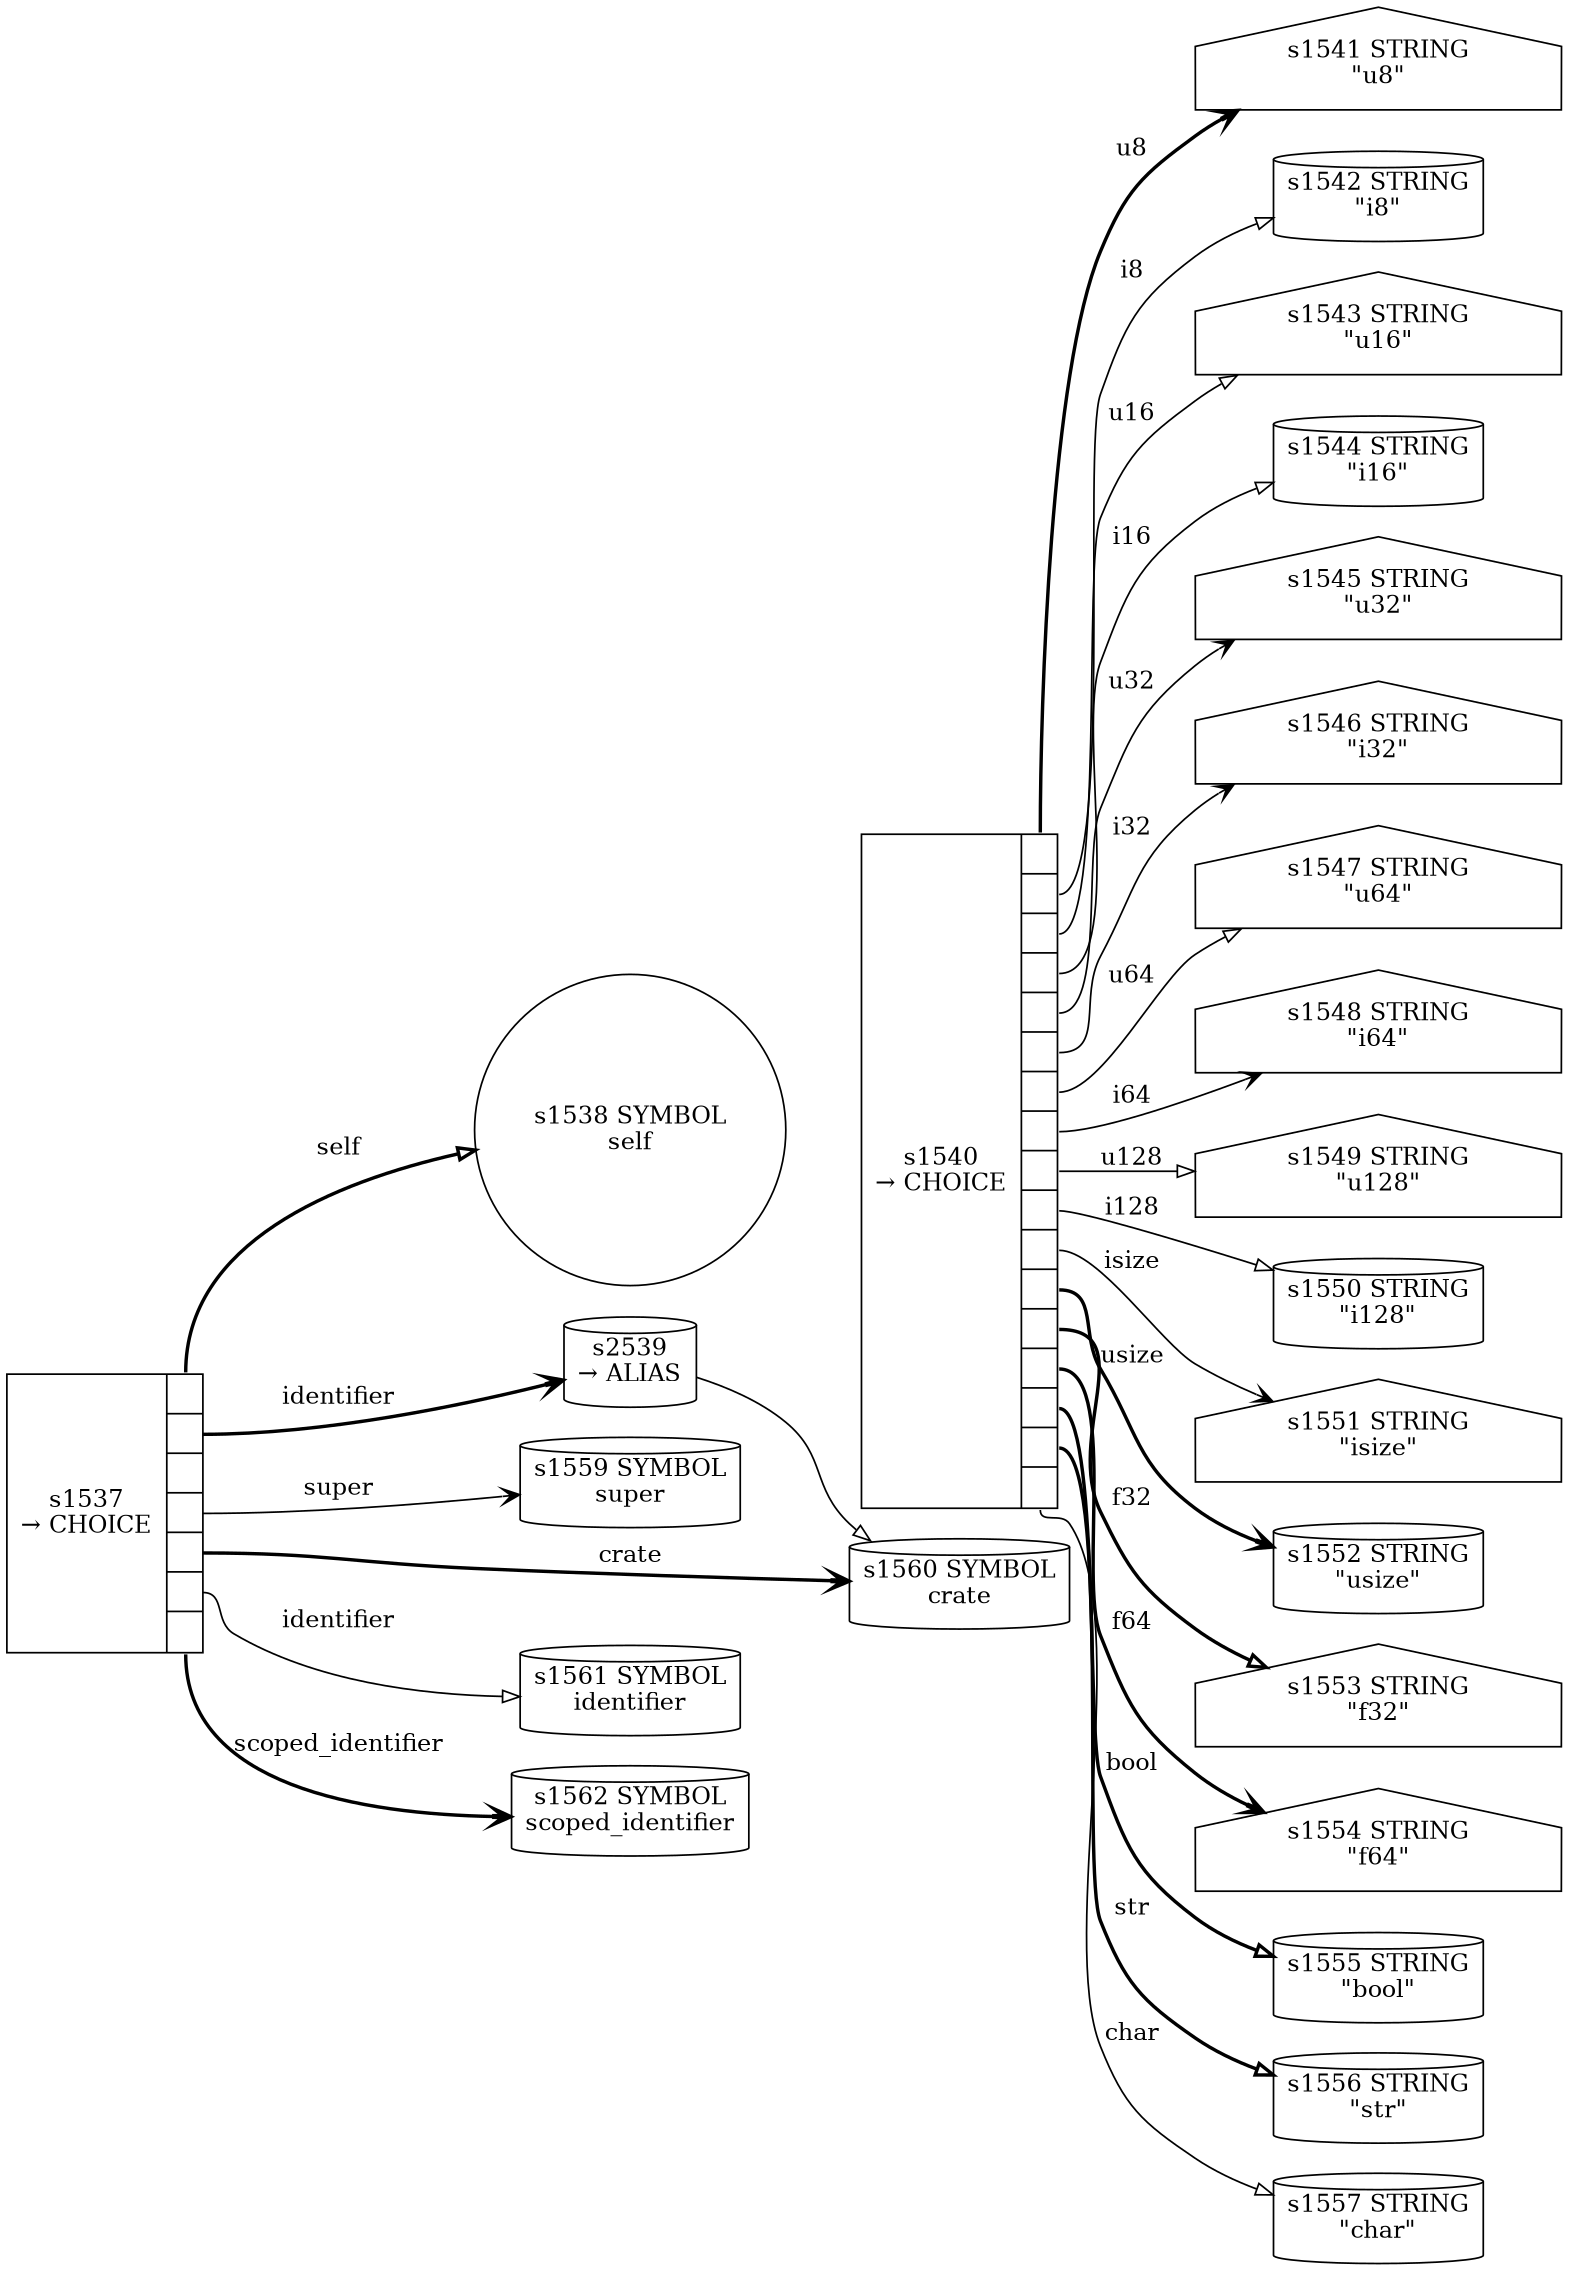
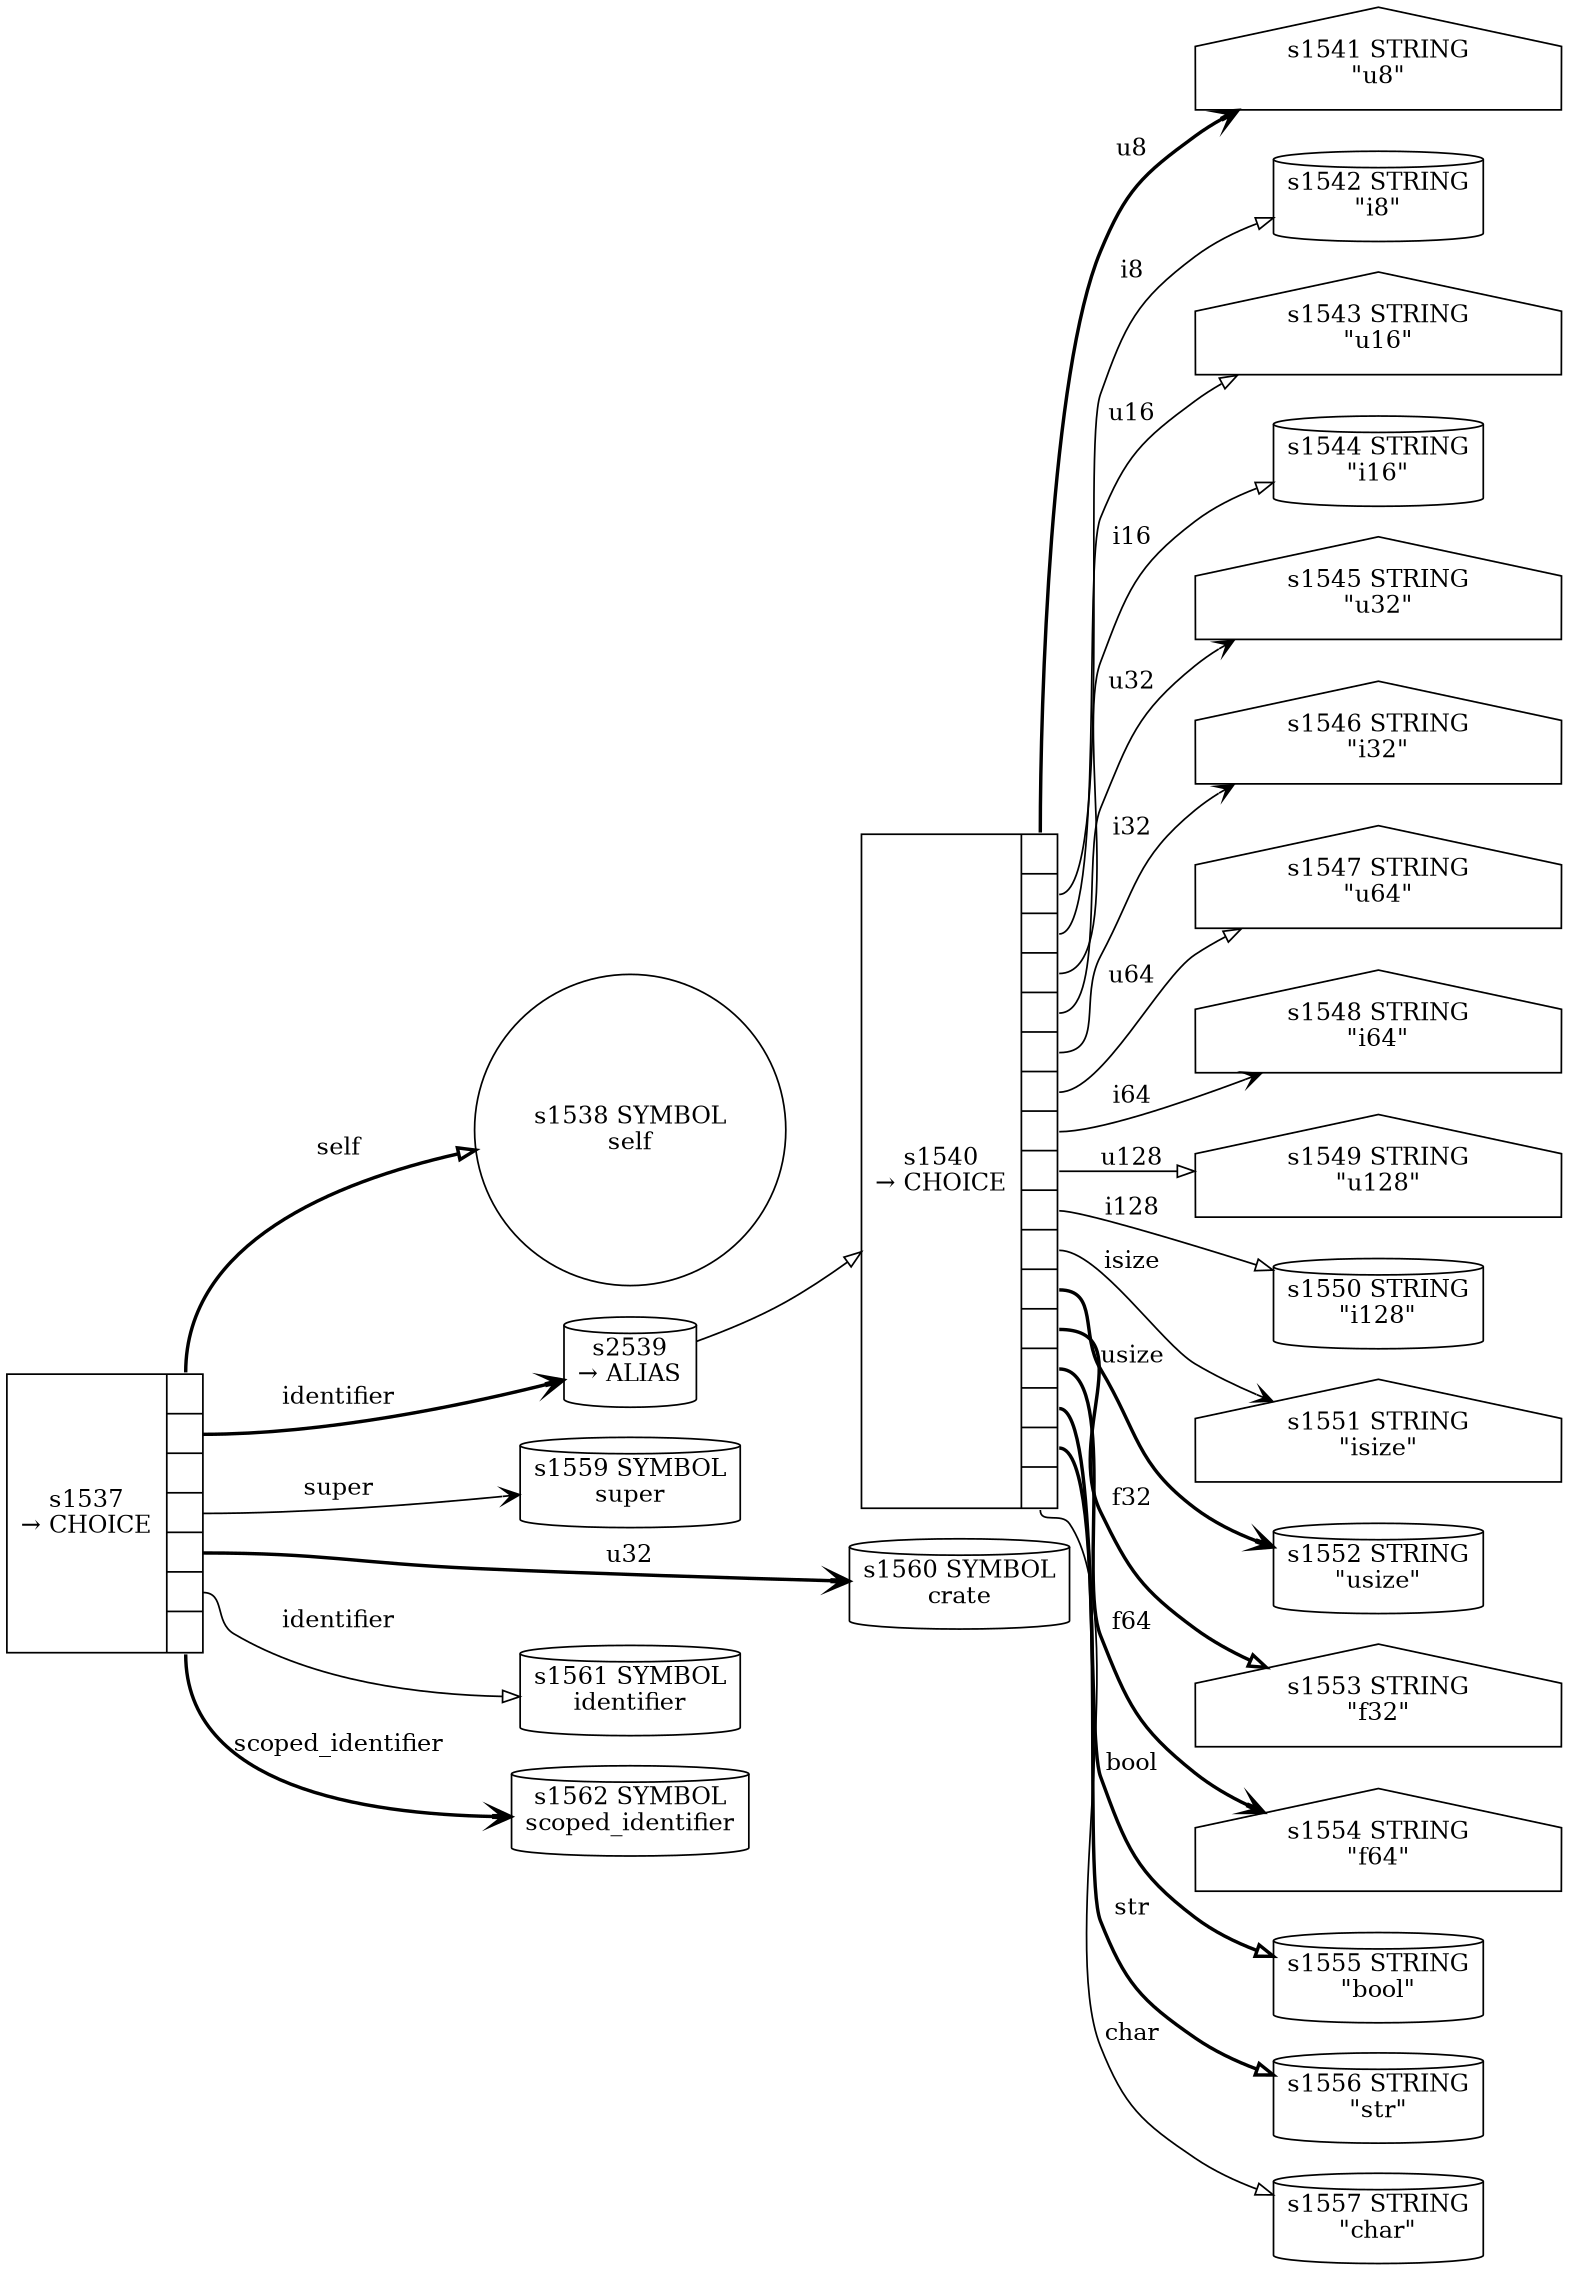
(797, 1433) -> (775, 1308)
(630, 1556) -> (630, 1556)
